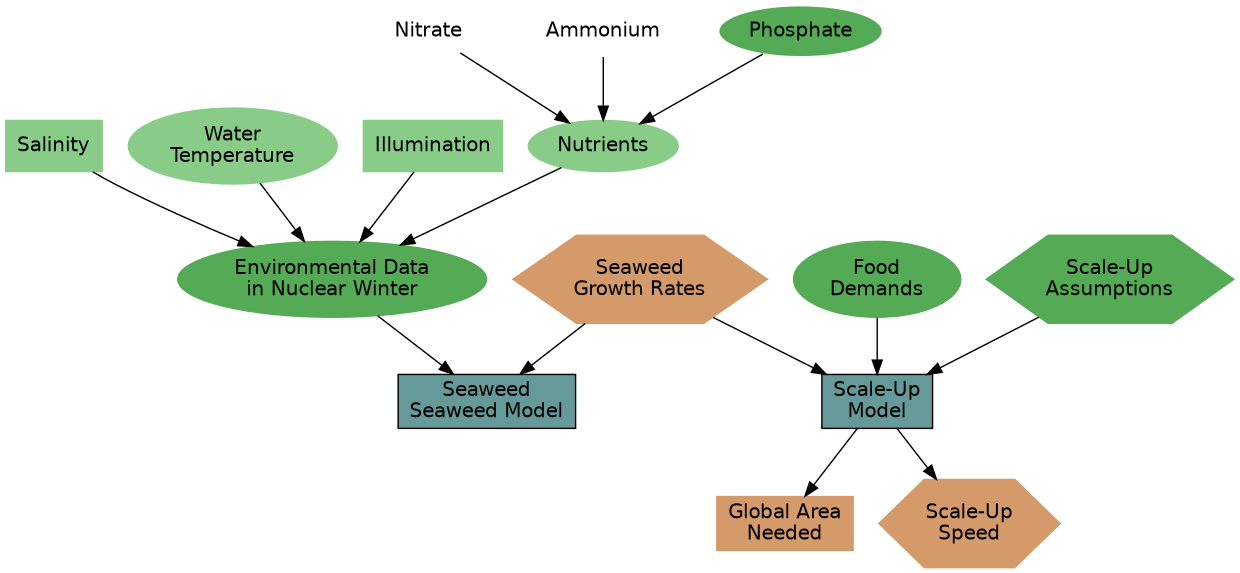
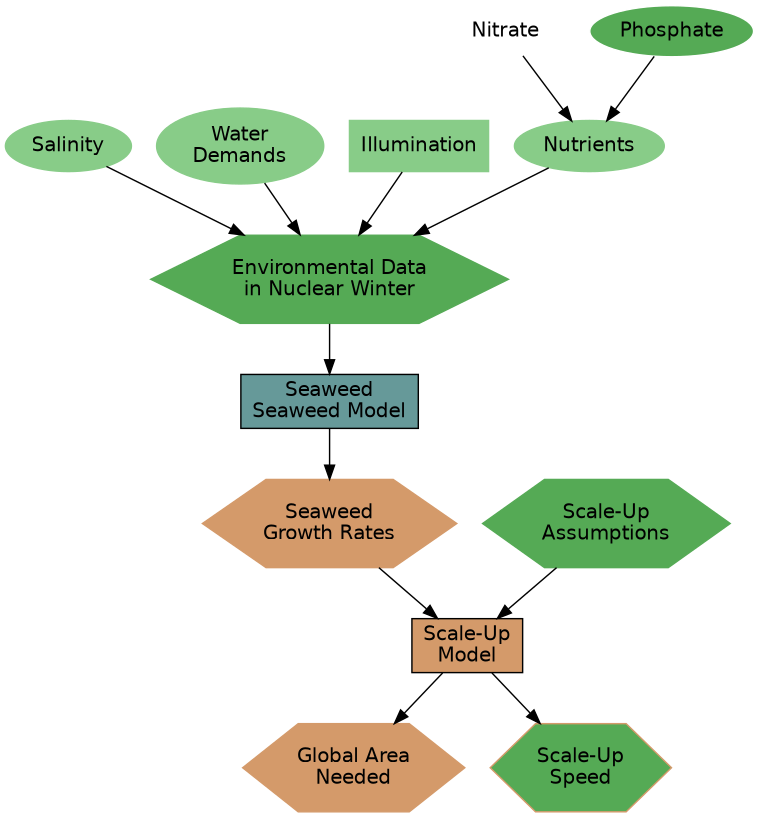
(603, 31) -> none
(54, 146) -> (68, 146)
(233, 146) -> (240, 146)
(332, 279) -> (330, 279)
(877, 279) -> none
(558, 344) -> (330, 447)
(877, 401) -> (467, 646)
(785, 524) -> (354, 768)
(969, 524) -> (581, 768)
